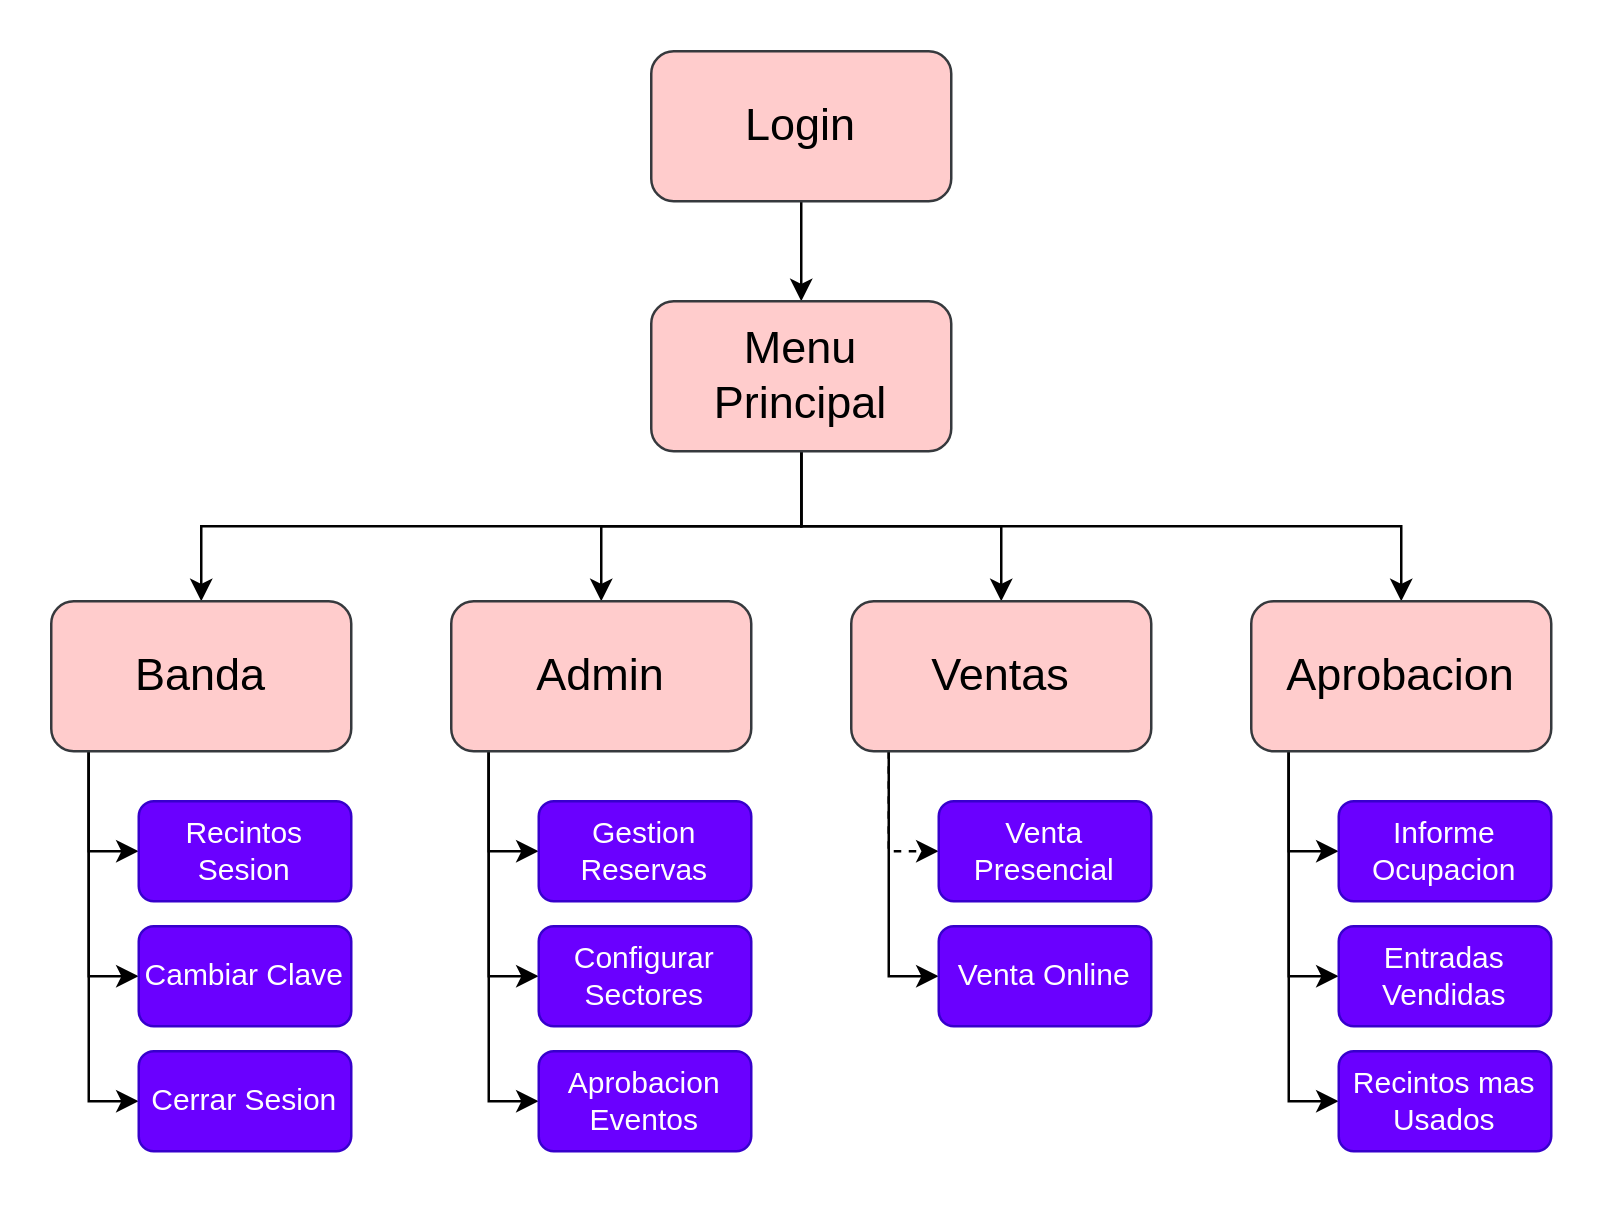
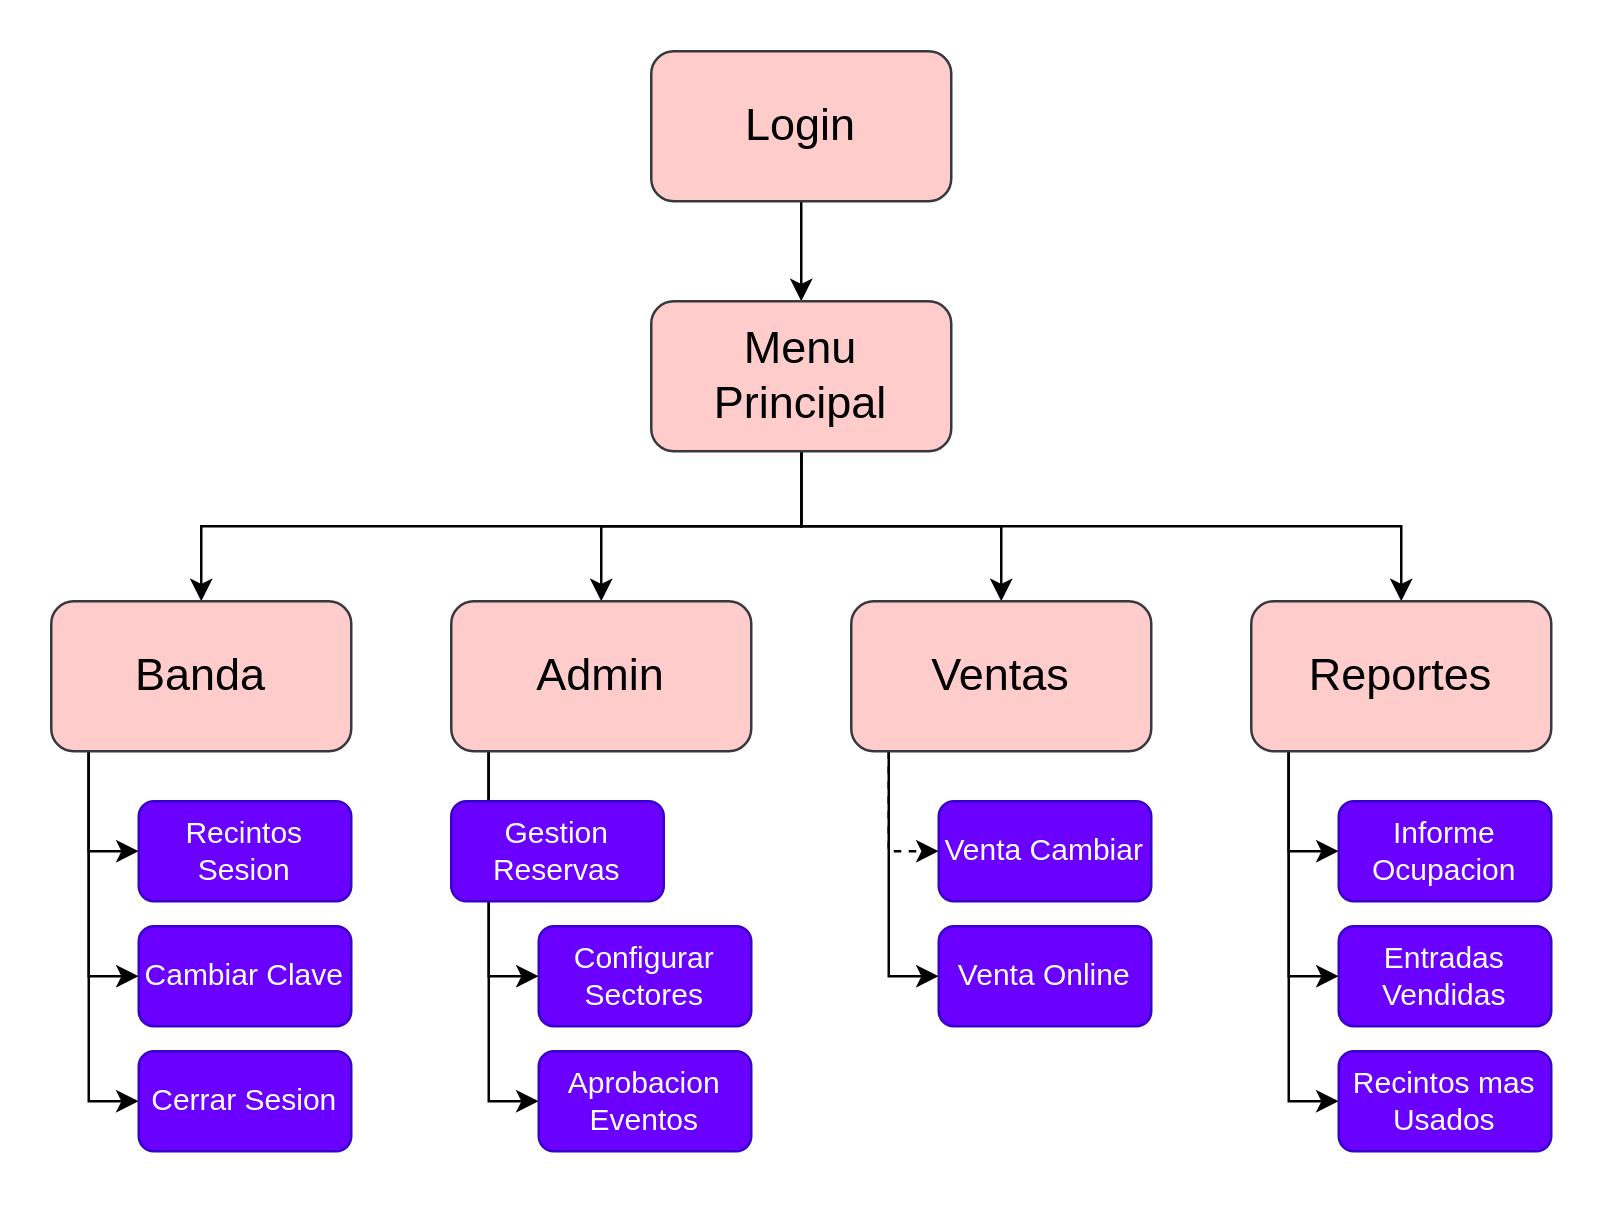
(1401, 676) -> (1401, 676)
(645, 851) -> (558, 851)
(1045, 851) -> (1045, 851)
